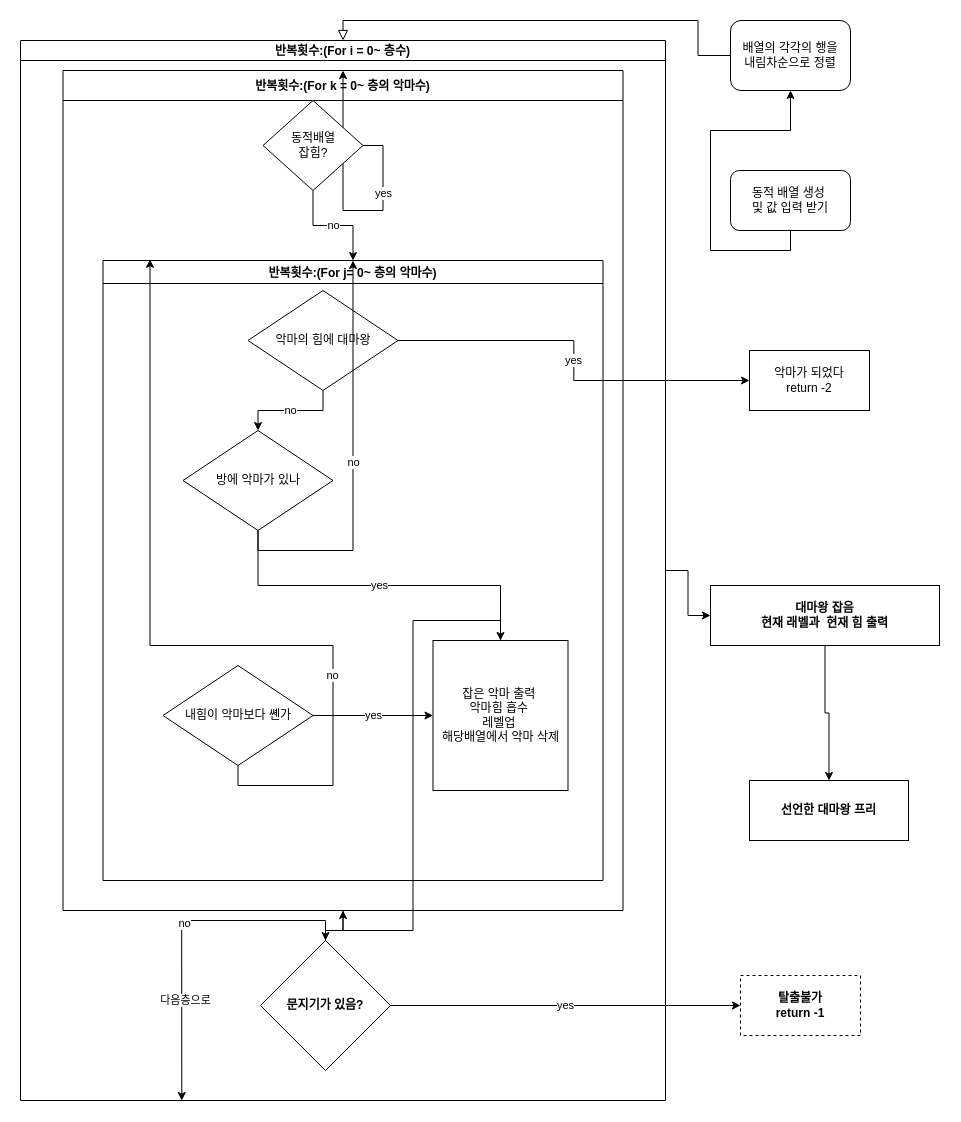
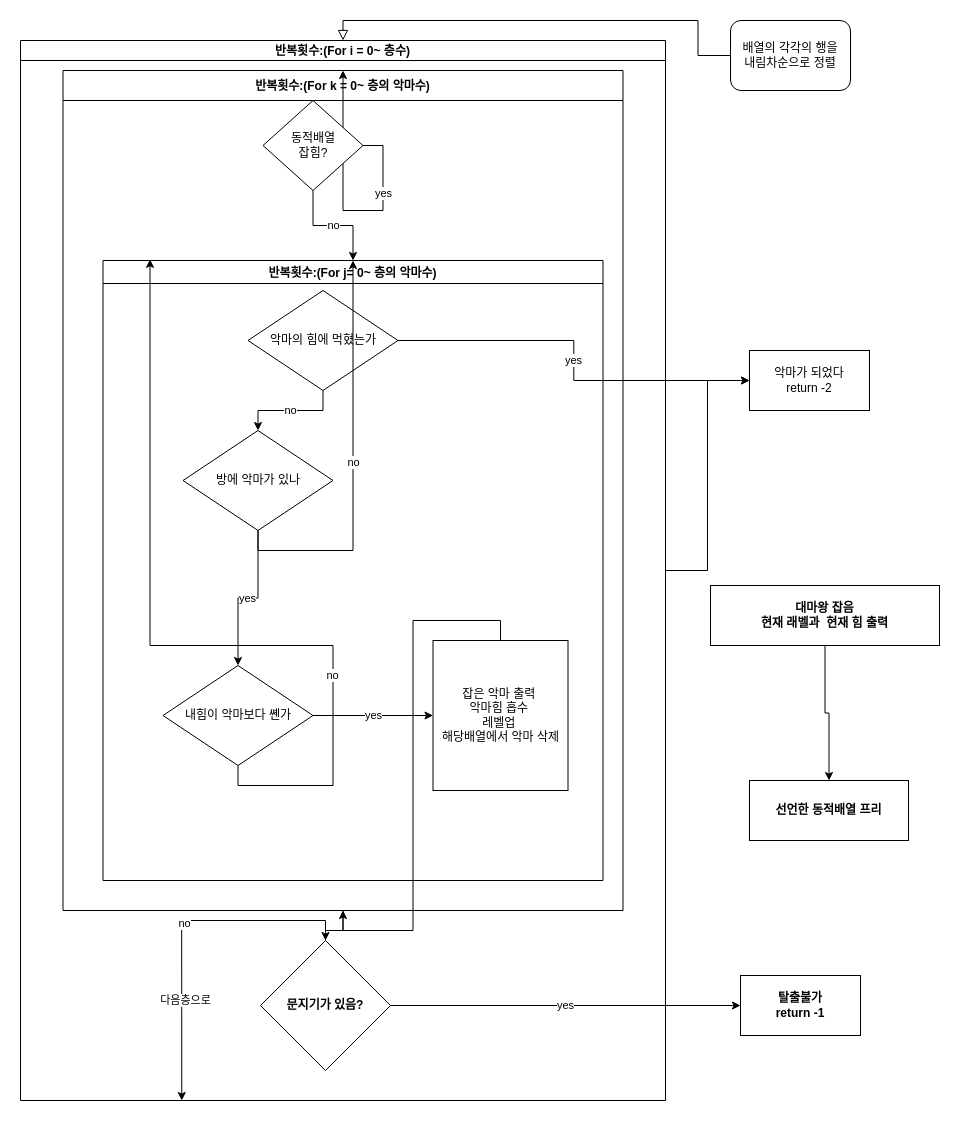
(711, 185) -> none
(791, 201) -> none
(324, 341) -> (324, 341)
(394, 586) -> (238, 611)
(688, 600) -> (708, 488)
(829, 811) -> (829, 811)
(801, 1006) -> (801, 1006)
